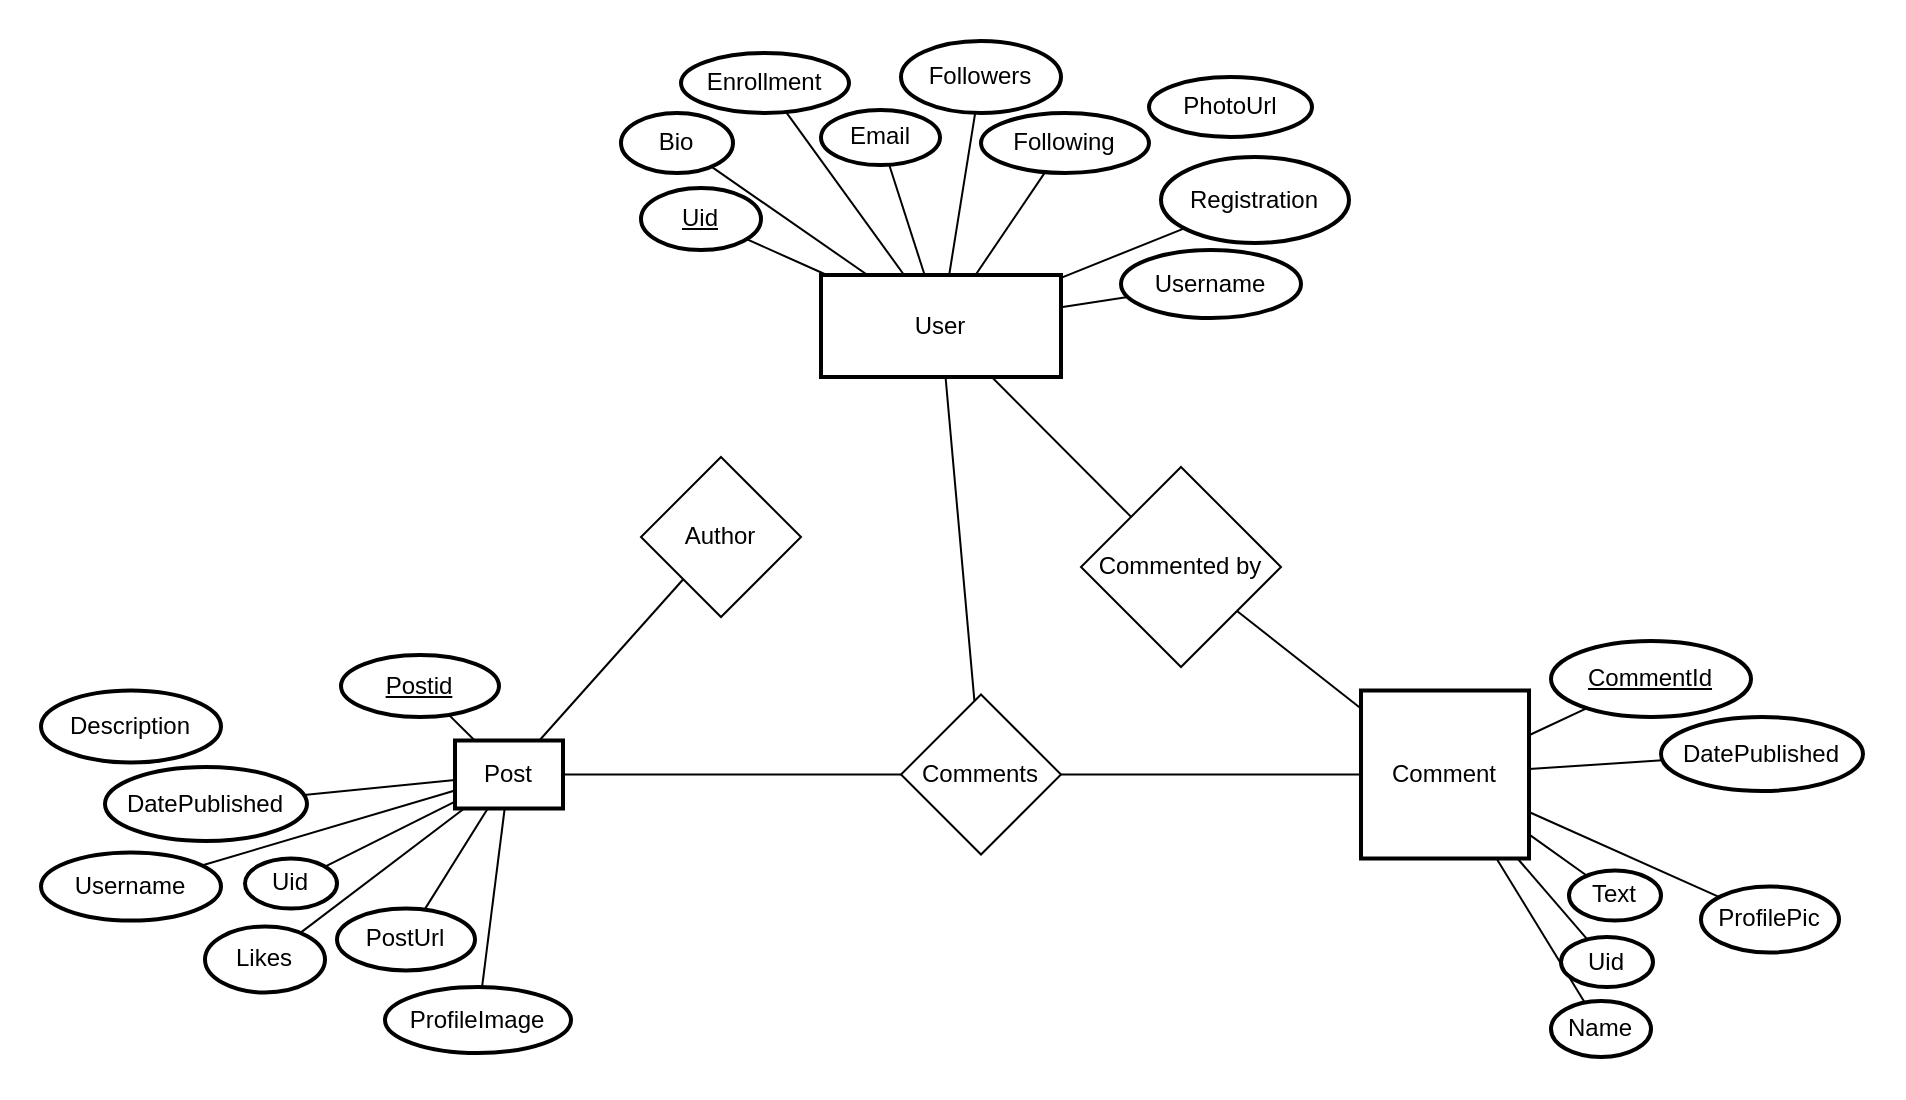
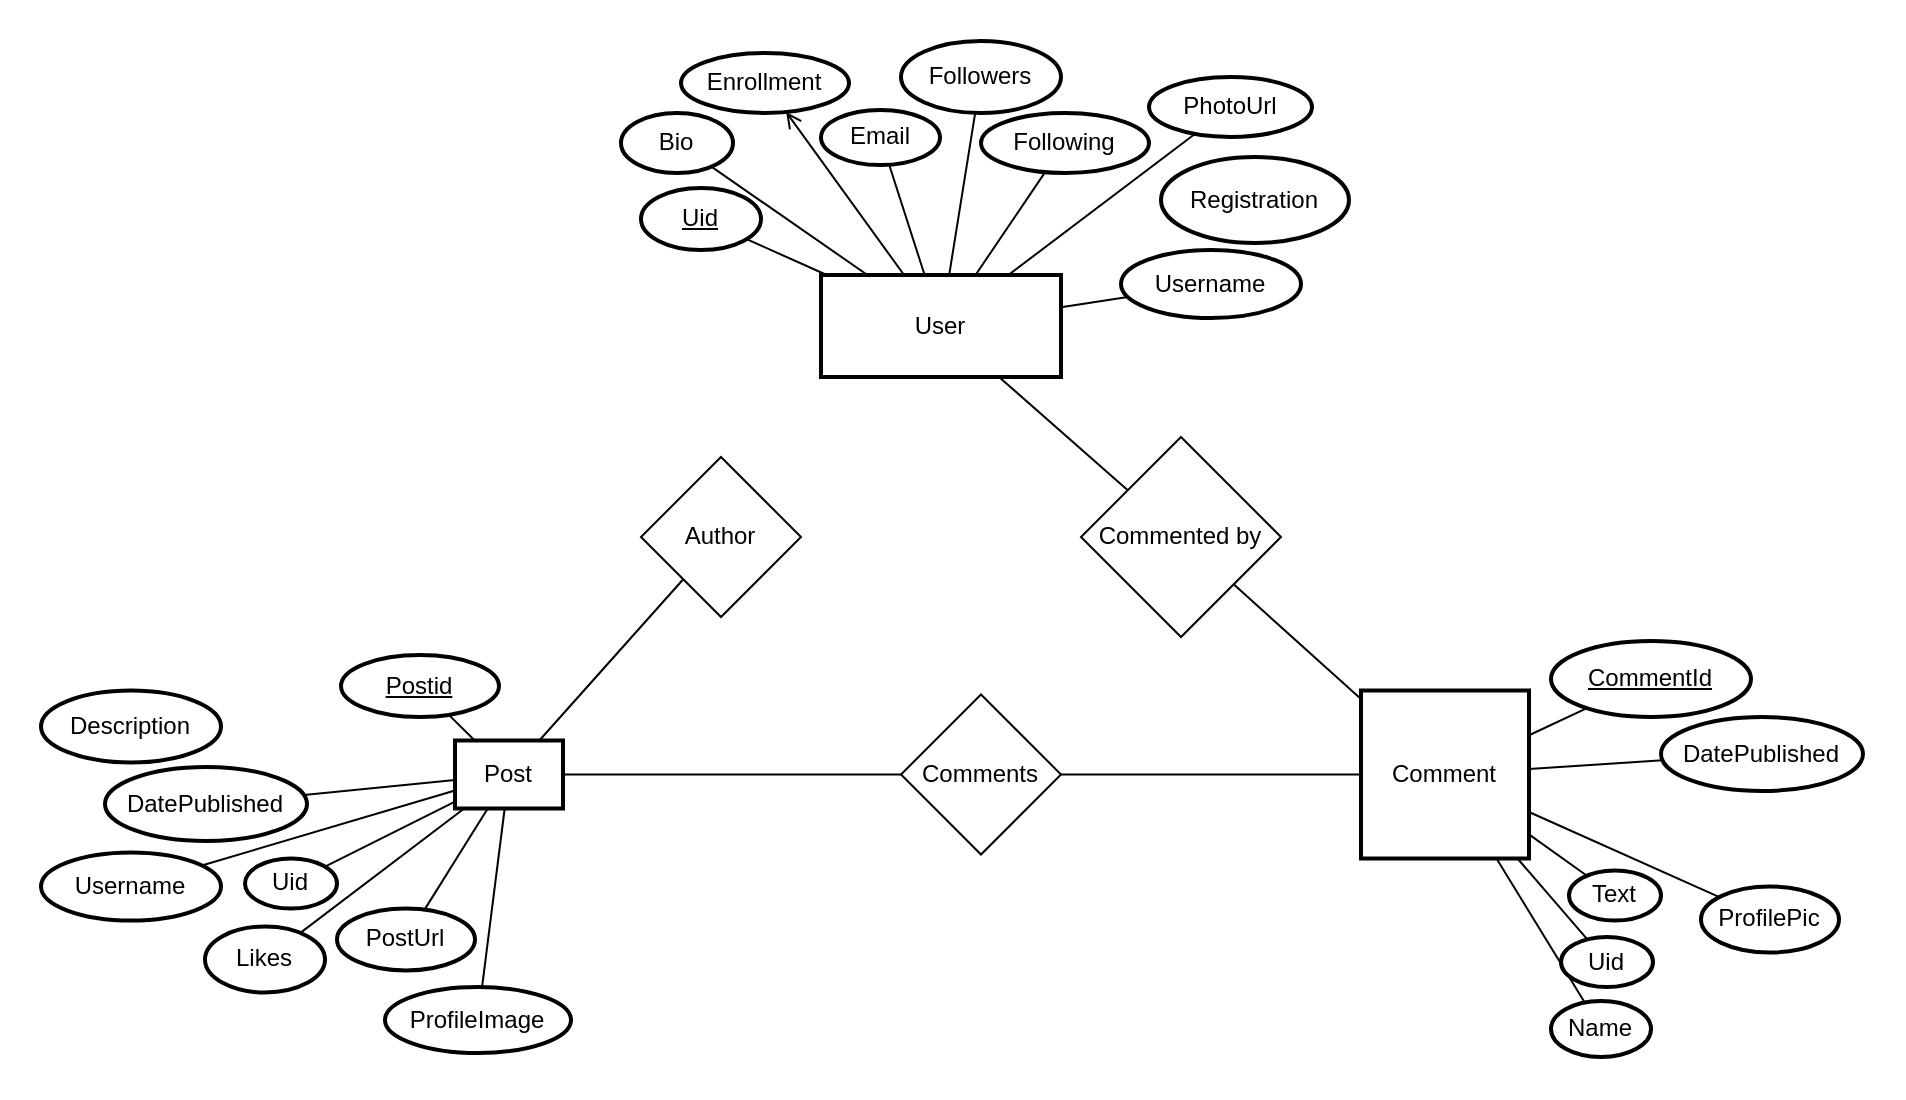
(790, 117) -> (791, 118)
(1122, 253) -> none
(960, 539) -> (1101, 205)
(1181, 567) -> (1181, 537)
